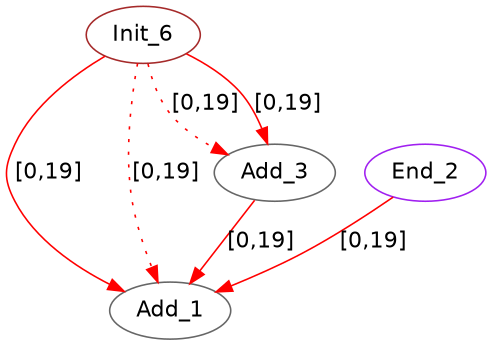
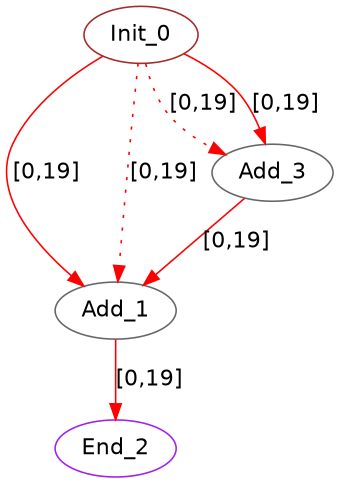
(143, 35) -> (141, 35)
(315, 246) -> (116, 372)
